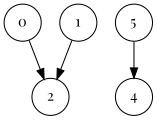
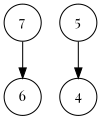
(23, 23) -> none
(78, 23) -> (23, 23)
(50, 97) -> (23, 97)
